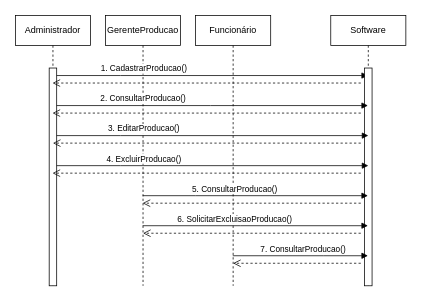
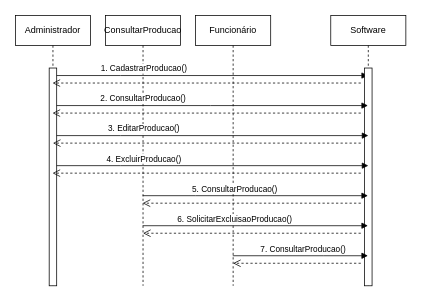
(143, 30) -> (143, 30)
